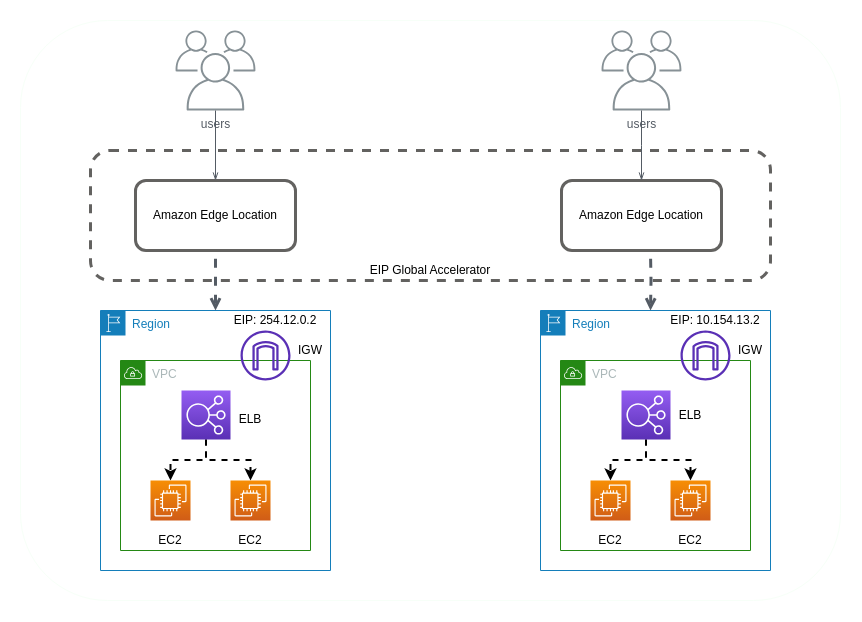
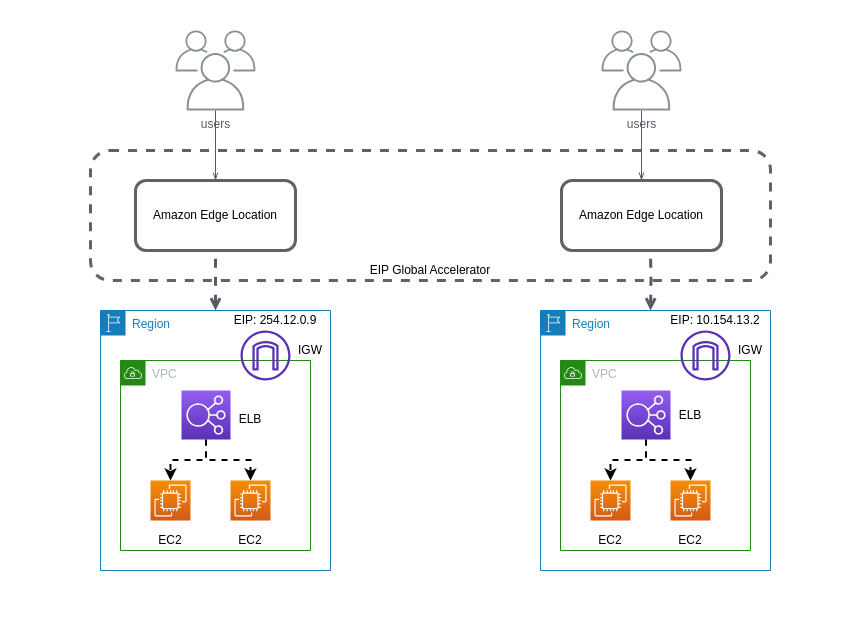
(276, 321) -> (276, 321)
